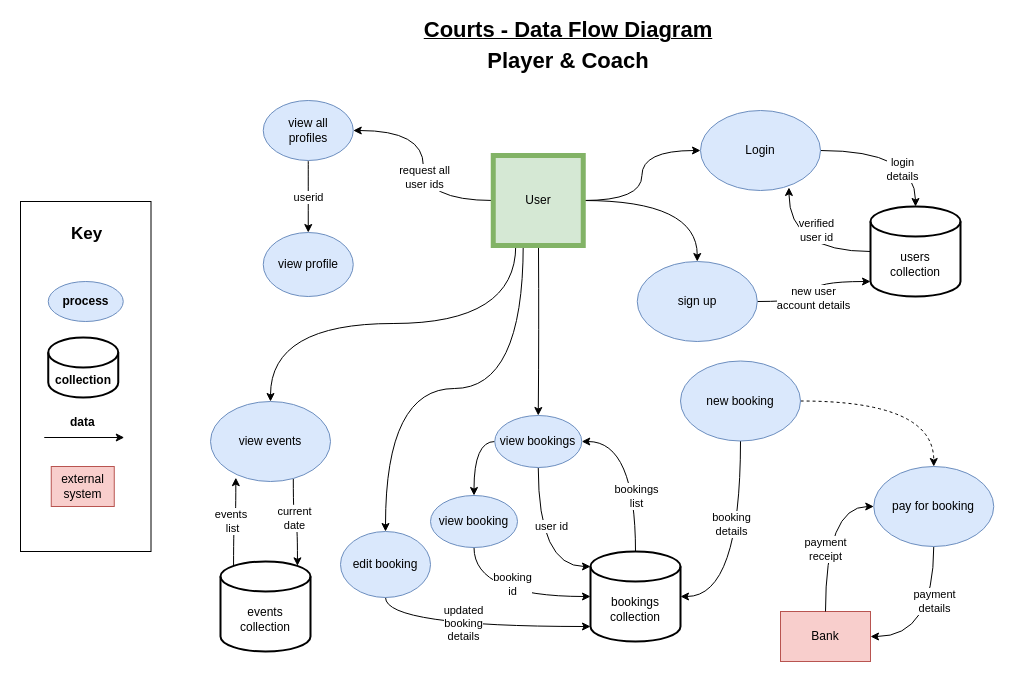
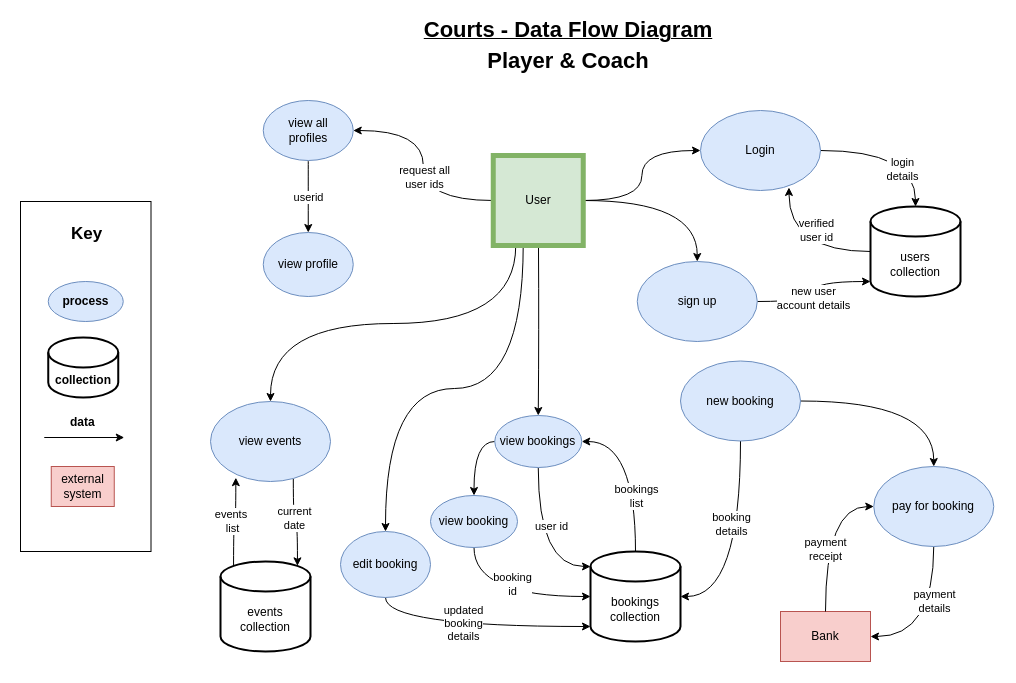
(880, 409) -> (880, 409)
